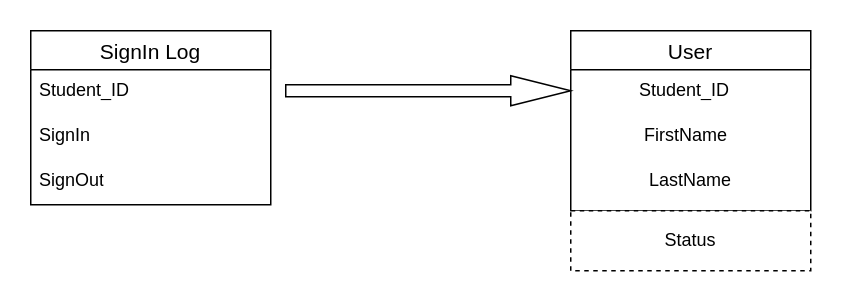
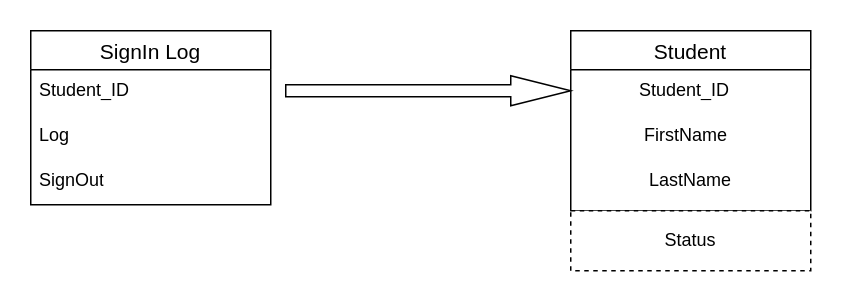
(690, 52) -> (690, 52)
(68, 136) -> (55, 136)
